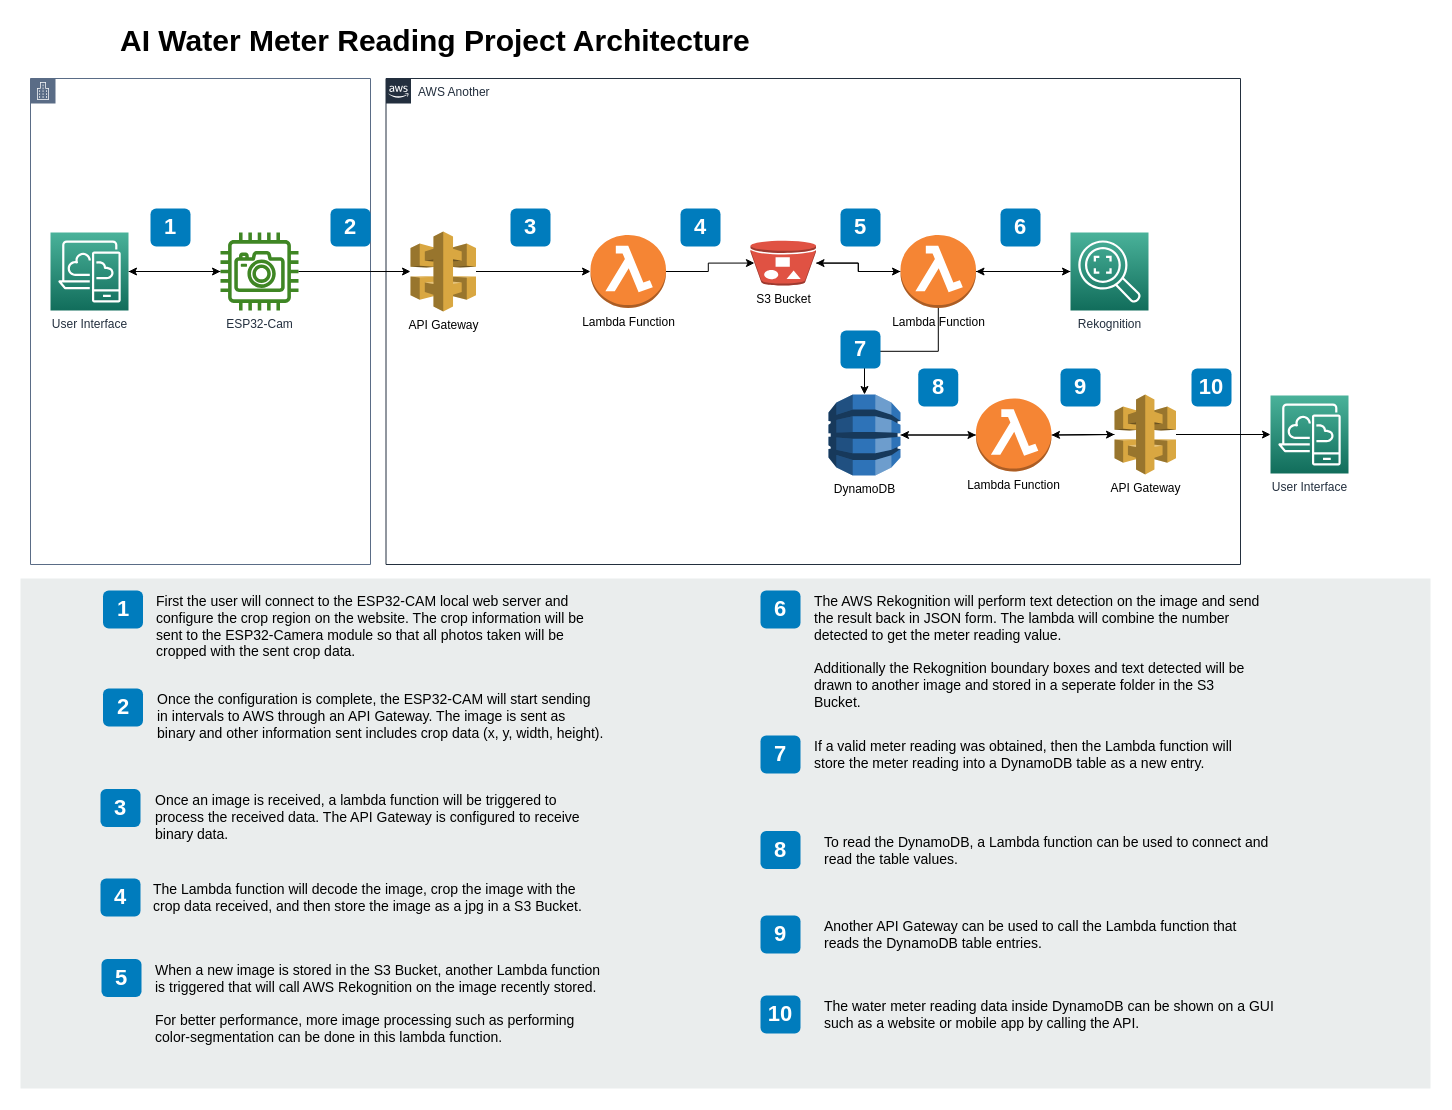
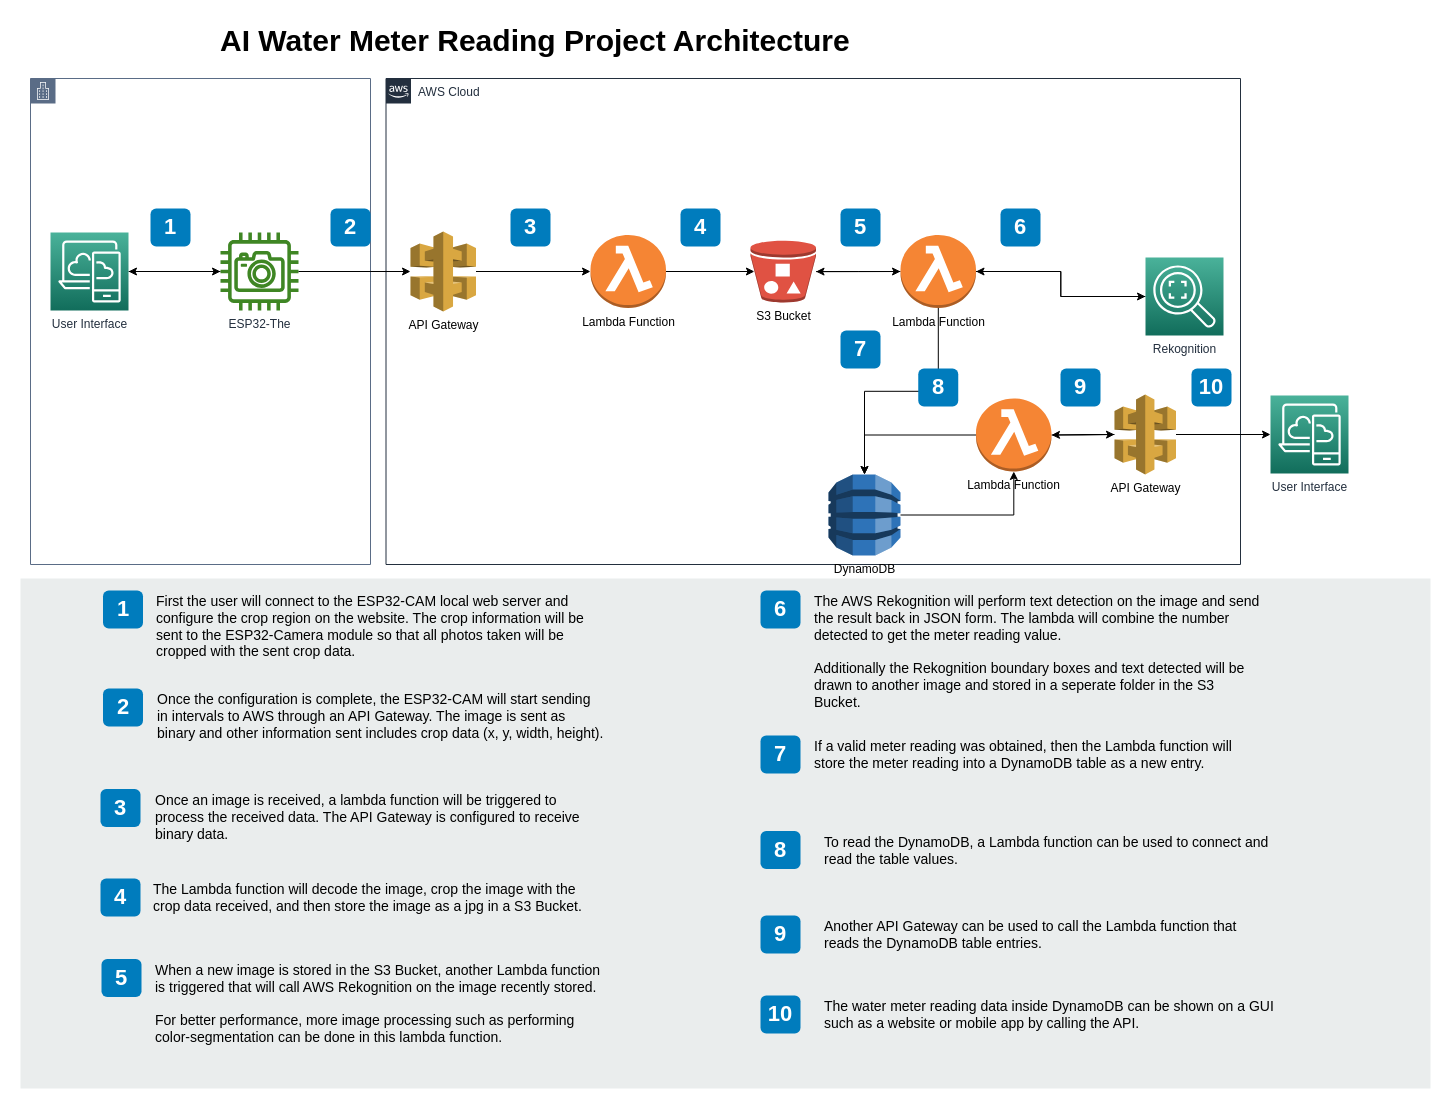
(444, 41) -> (544, 41)
(454, 93) -> (446, 93)
(783, 263) -> (783, 272)
(1110, 272) -> (1185, 297)
(260, 325) -> (260, 325)
(865, 435) -> (865, 515)
